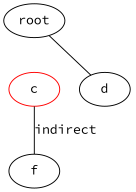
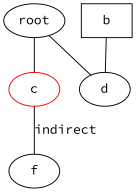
none -> (107, 21)
none -> (34, 55)
